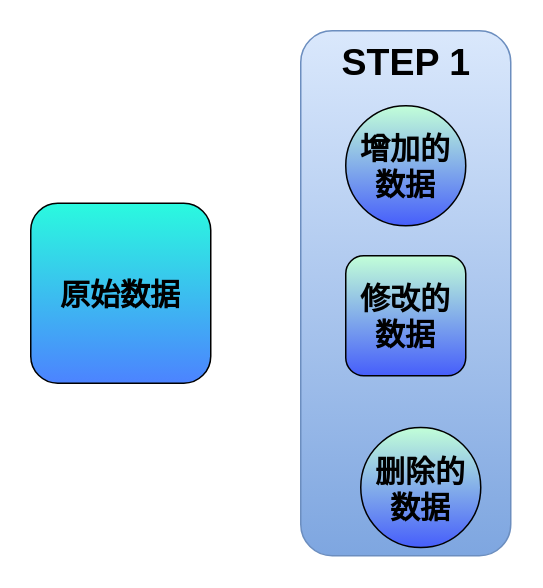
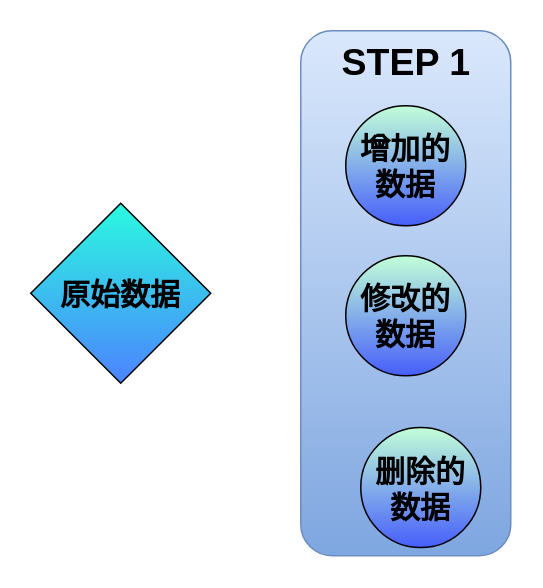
(121, 293) -> (121, 293)
(406, 316) -> (406, 316)
